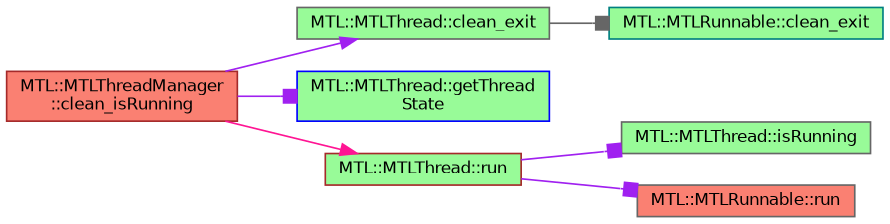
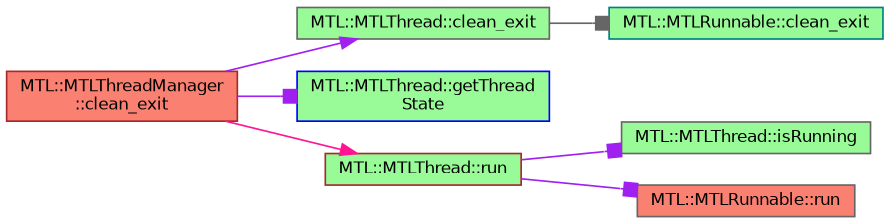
(122, 96) -> (122, 96)
